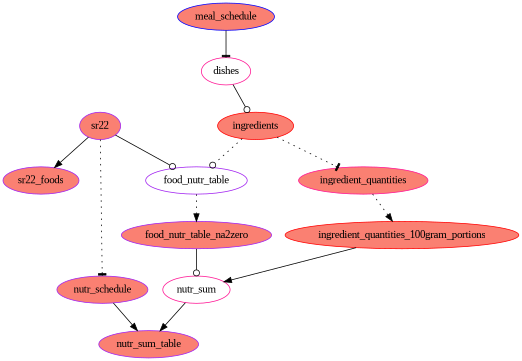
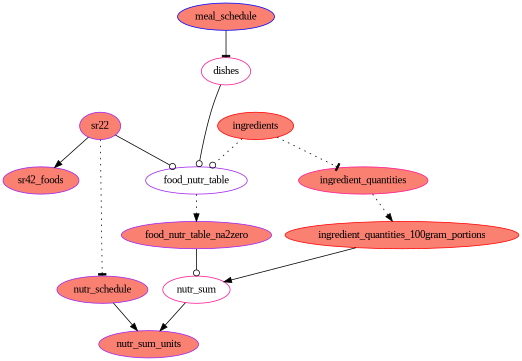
(239, 96) -> (208, 122)
(41, 180) -> (41, 180)
(149, 344) -> (149, 344)
